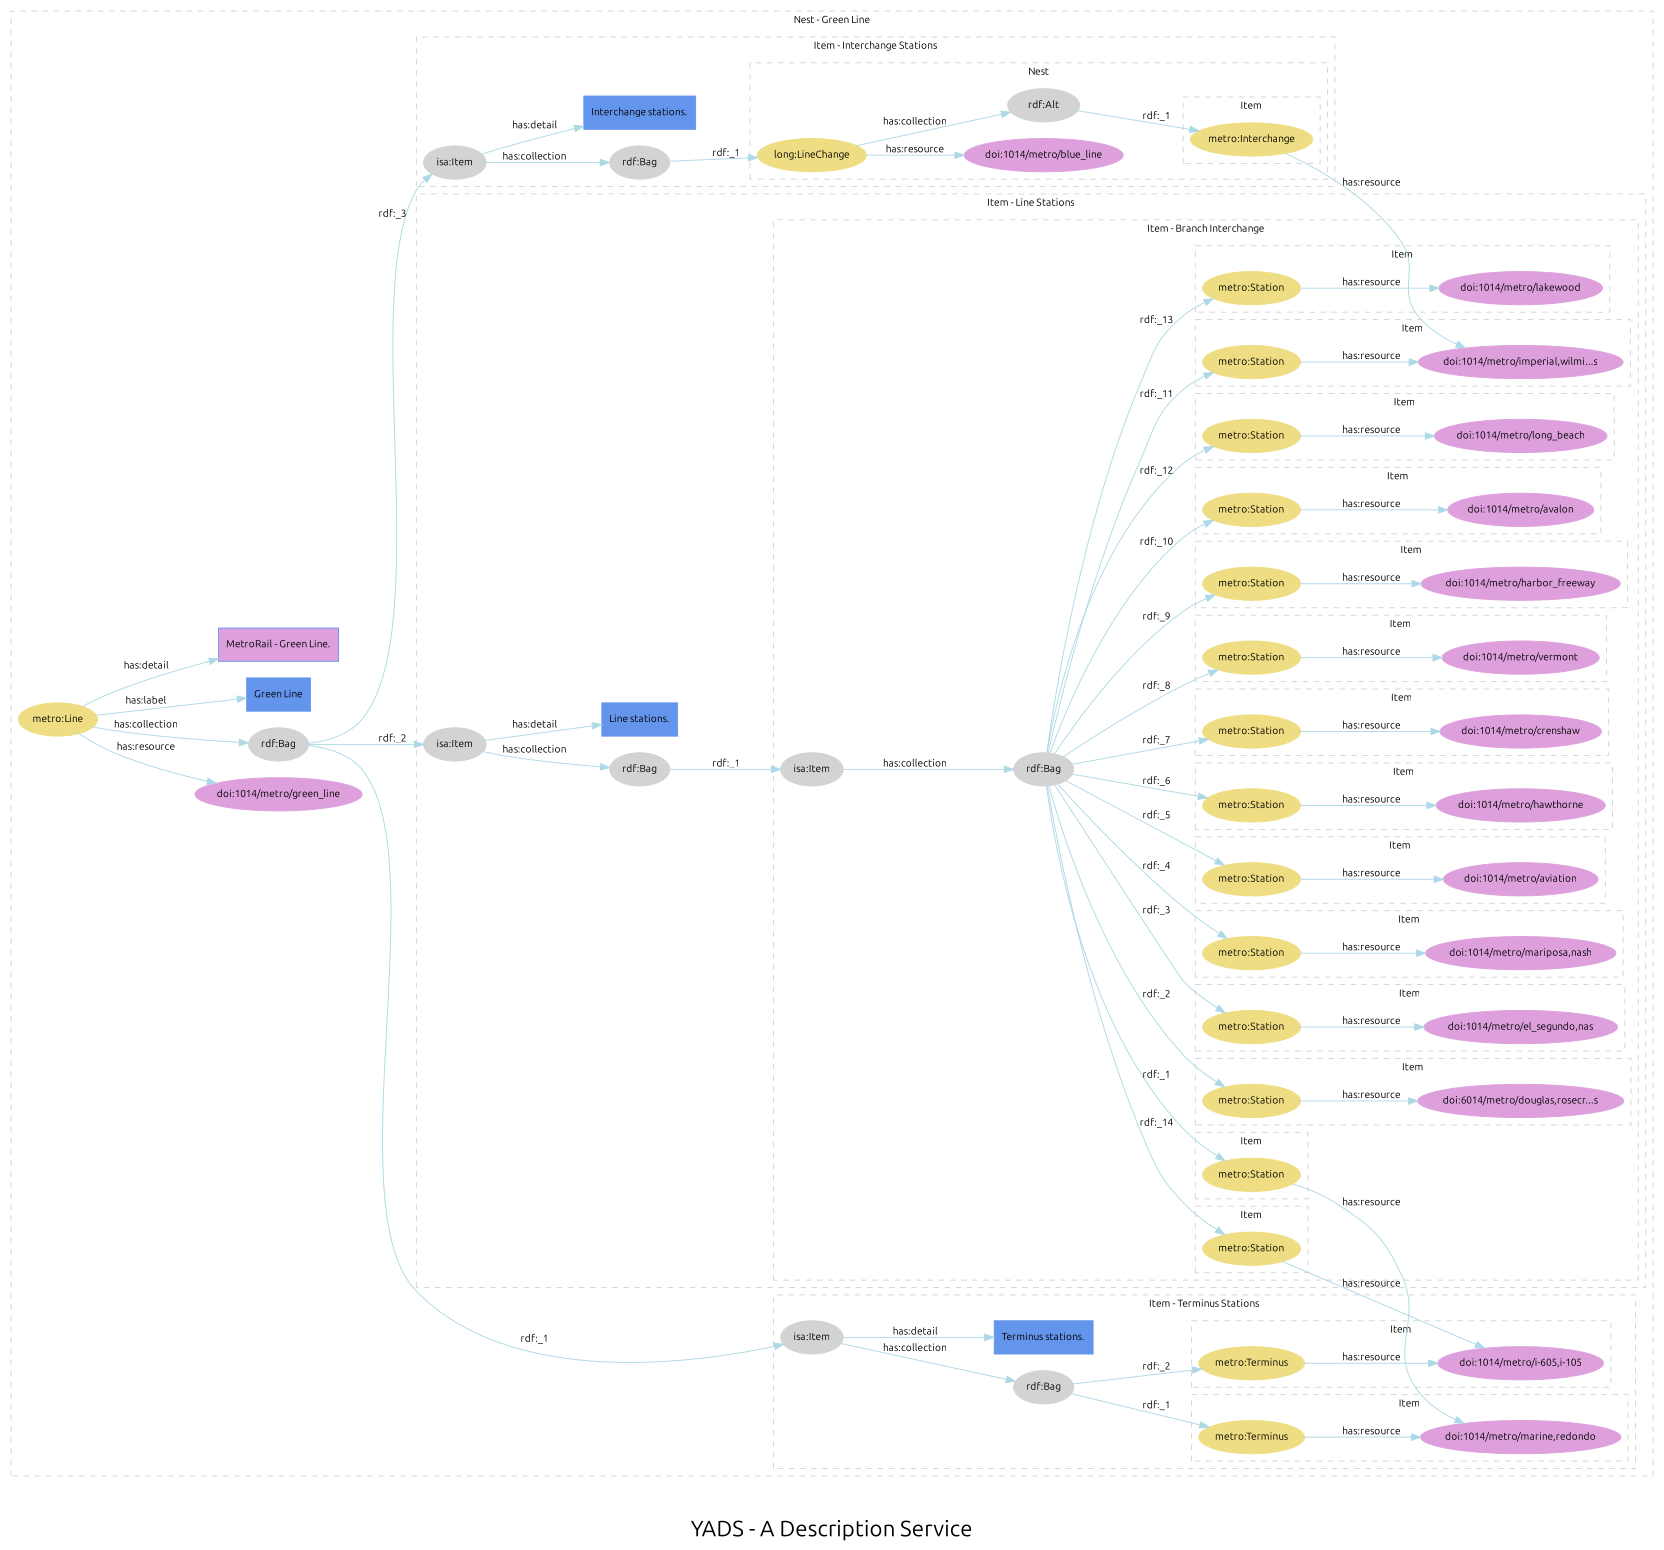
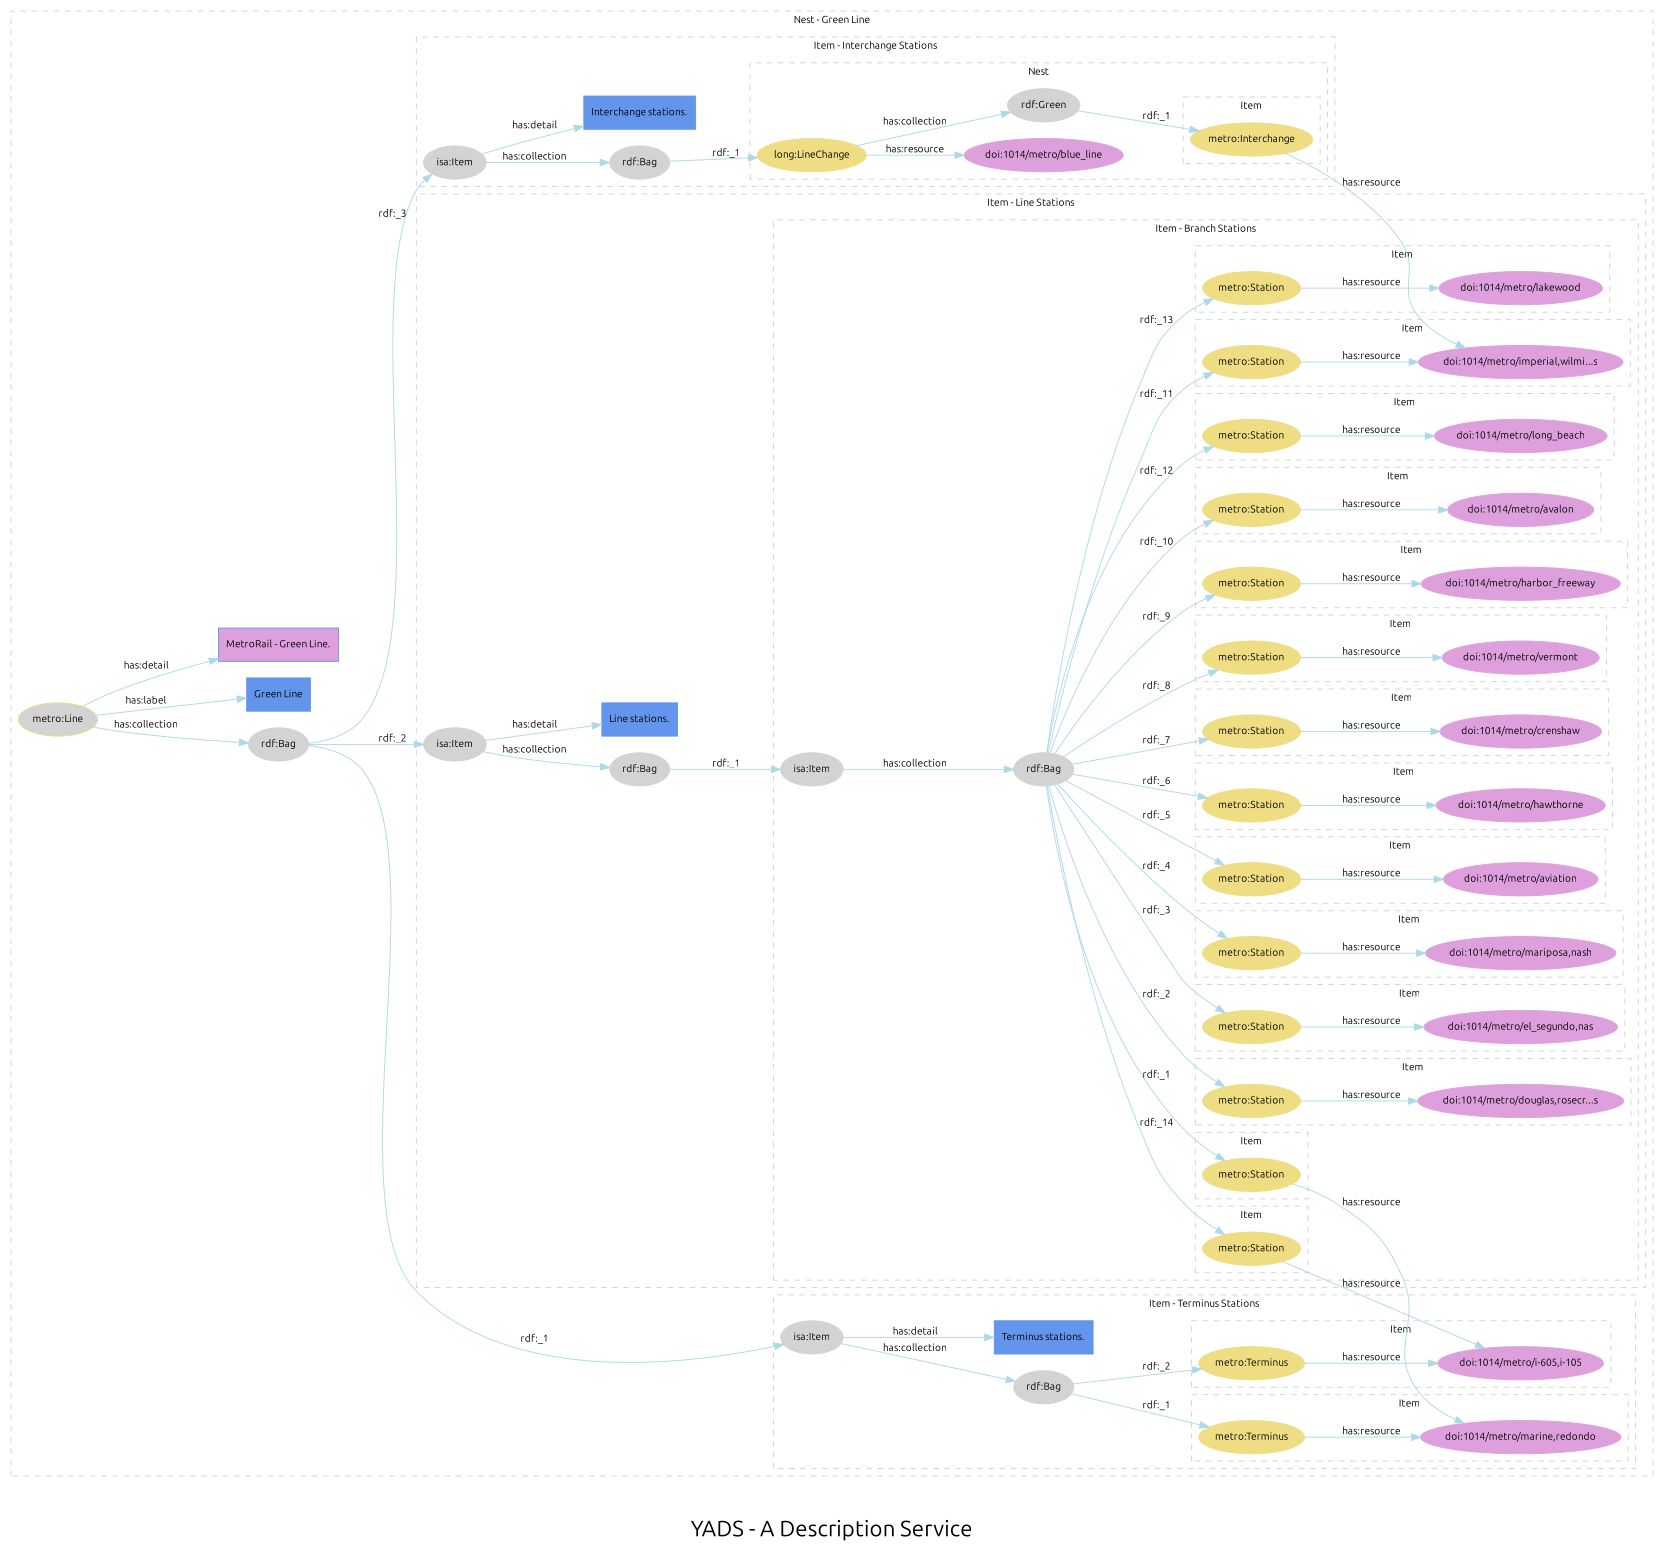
(1044, 105) -> (1044, 105)
(1206, 229) -> (1206, 229)
(58, 719) -> (58, 719)
(279, 794) -> none
(1521, 1101) -> (1521, 1101)
